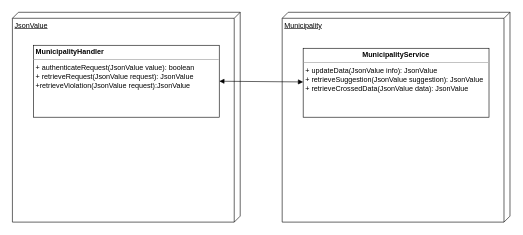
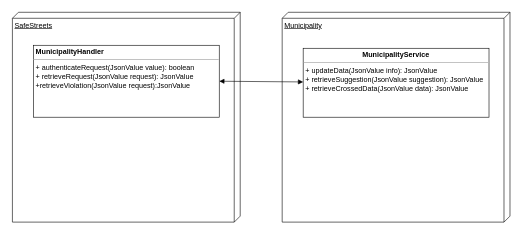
(32, 26) -> (37, 26)
